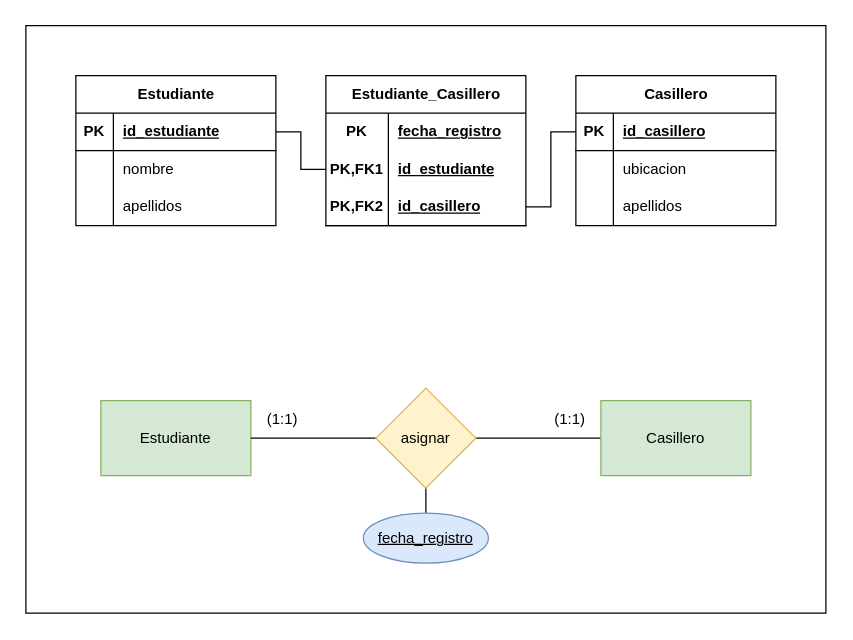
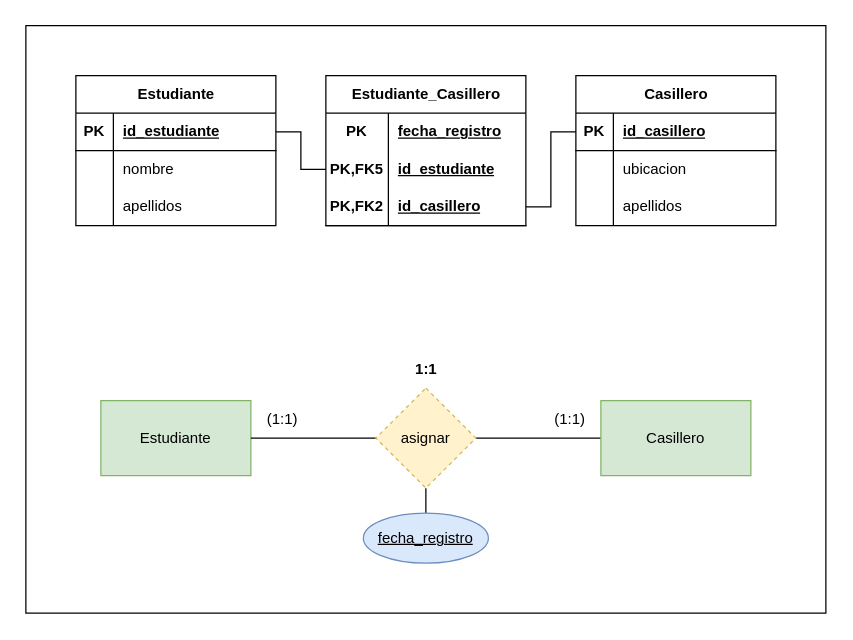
(357, 169) -> (357, 169)
none -> (426, 369)
(426, 438) -> (426, 438)
